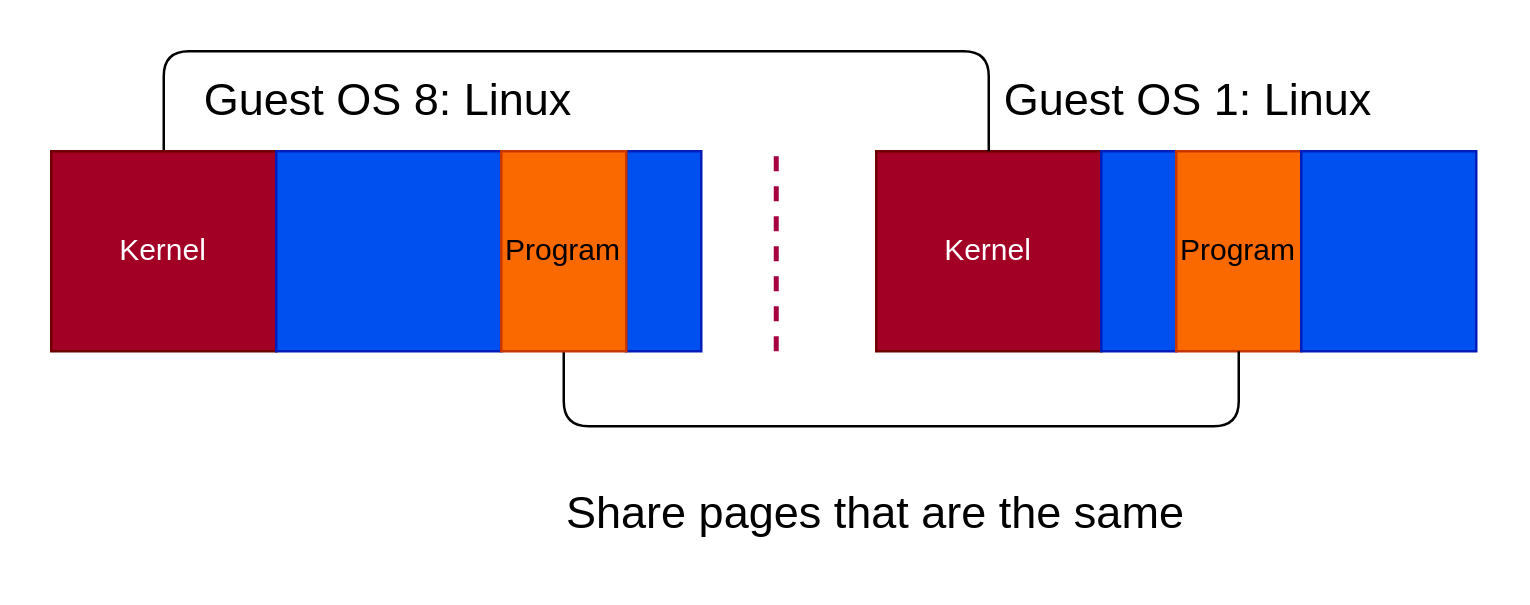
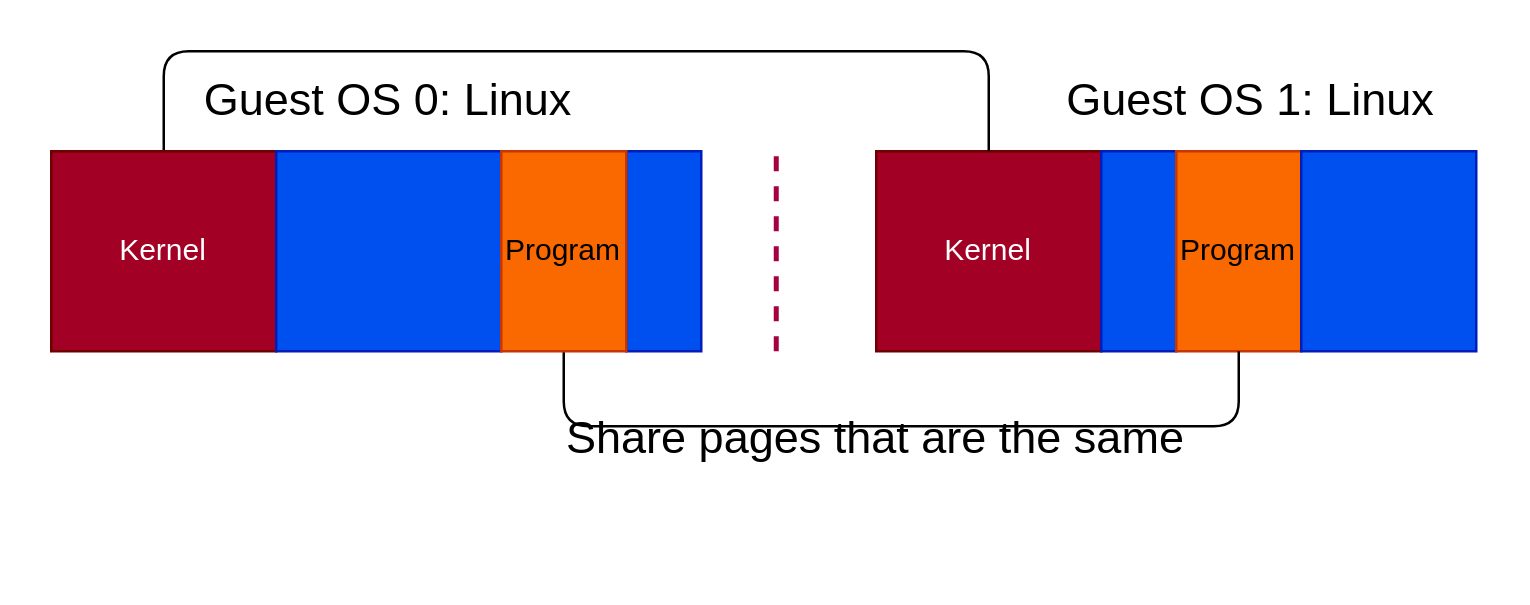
(389, 101) -> (389, 101)
(1189, 101) -> (1251, 101)
(876, 514) -> (876, 439)
